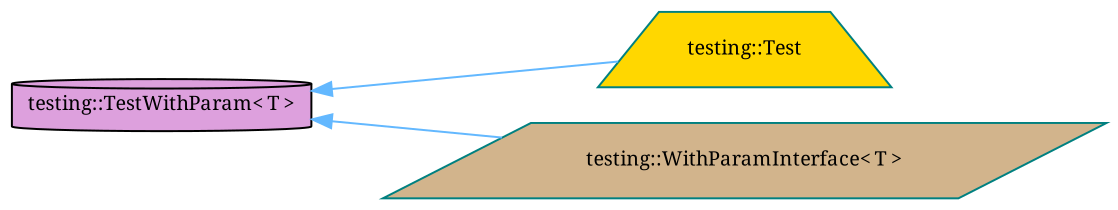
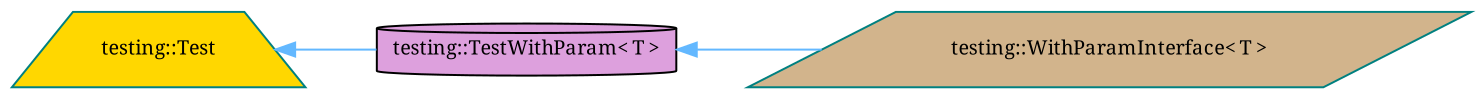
(475, 75) -> (336, 50)
